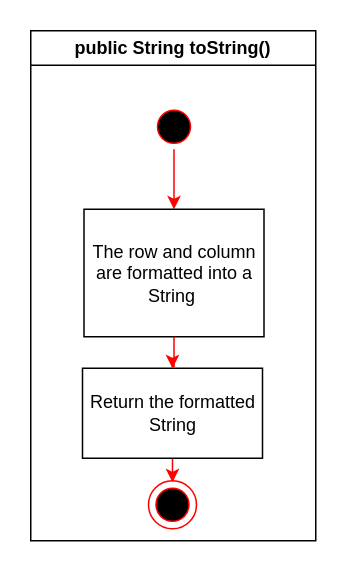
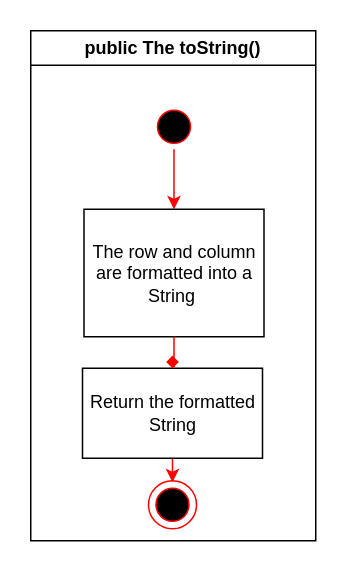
(173, 49) -> (173, 49)
(174, 365) -> (174, 366)
